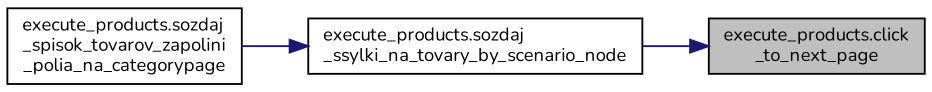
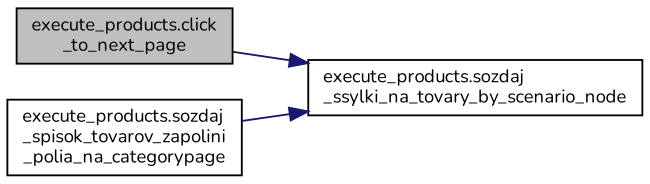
(666, 46) -> (261, 56)
